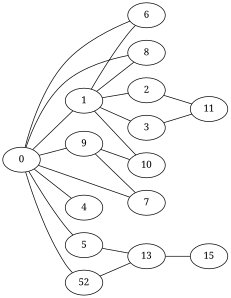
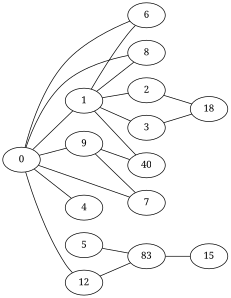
(209, 109) -> (209, 109)
(147, 165) -> (147, 165)
(49, 204) -> none
(147, 256) -> (147, 256)
(84, 283) -> (84, 283)
